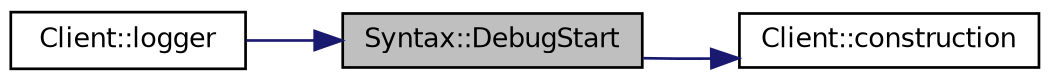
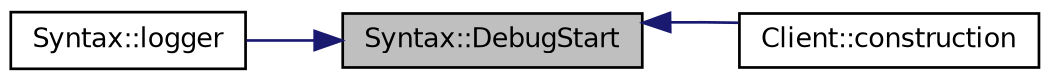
(128, 40) -> (128, 40)
(677, 59) -> (704, 22)
